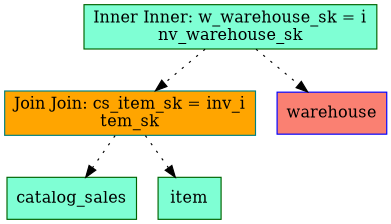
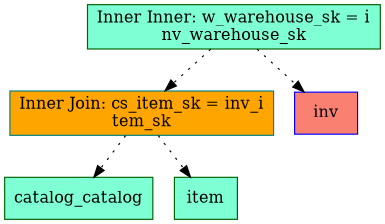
(130, 113) -> (142, 113)
(332, 113) -> (326, 113)
(72, 198) -> (79, 198)
